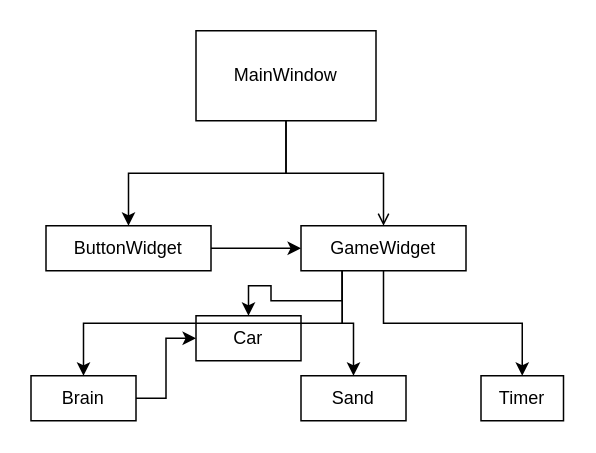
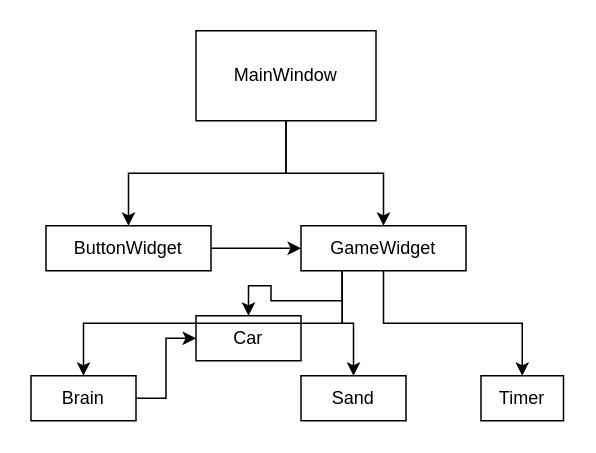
(383, 216) -> (383, 214)
